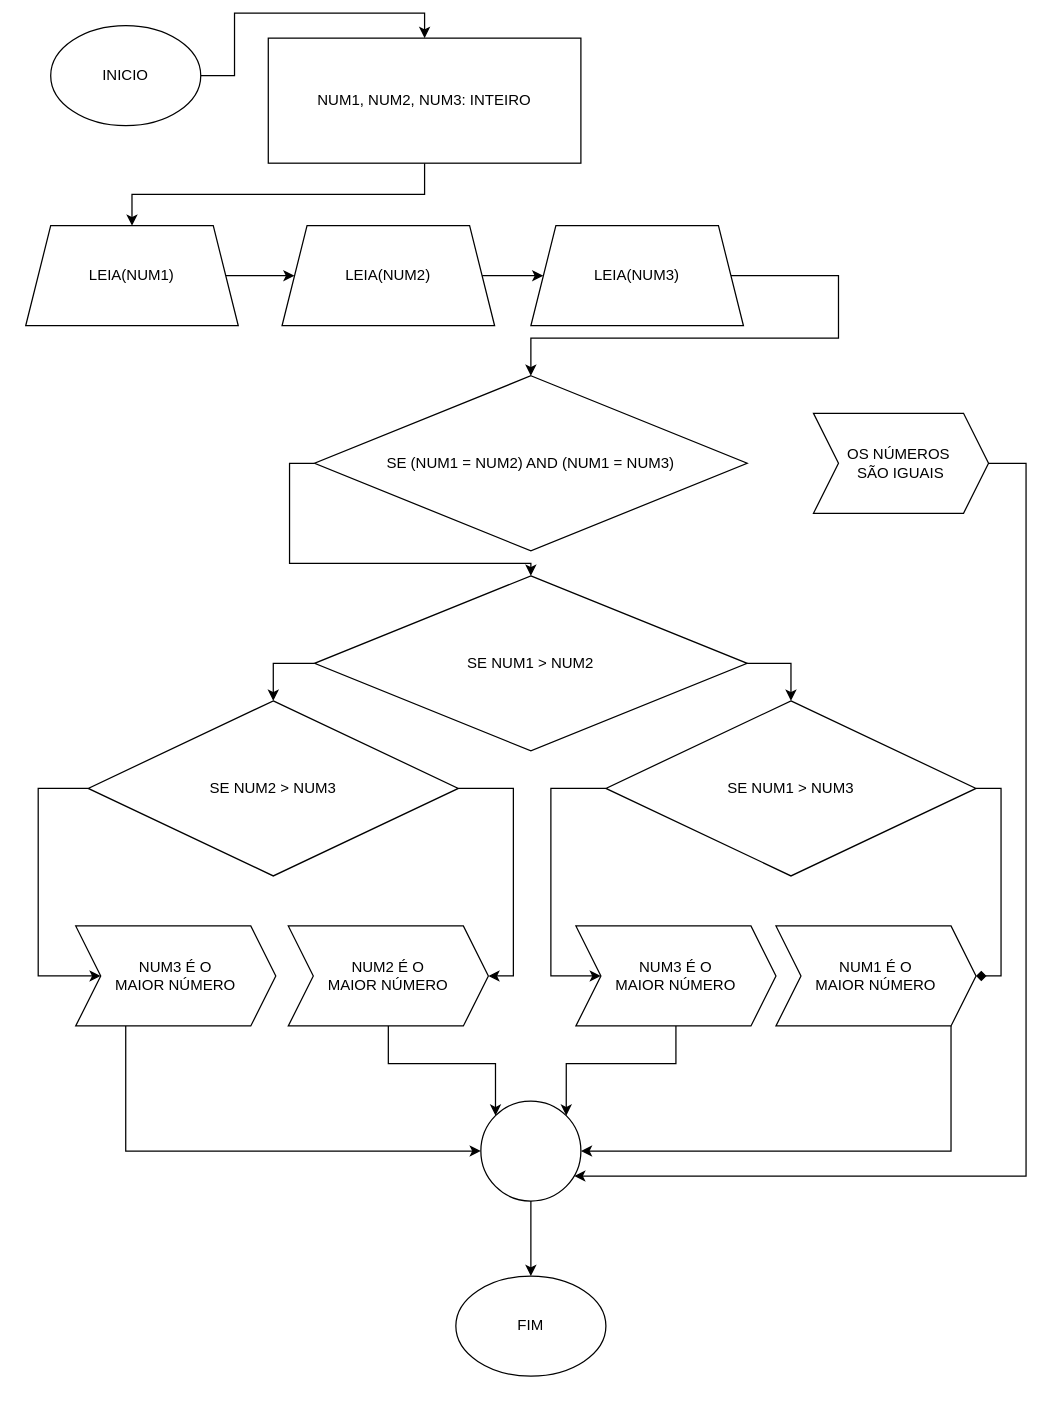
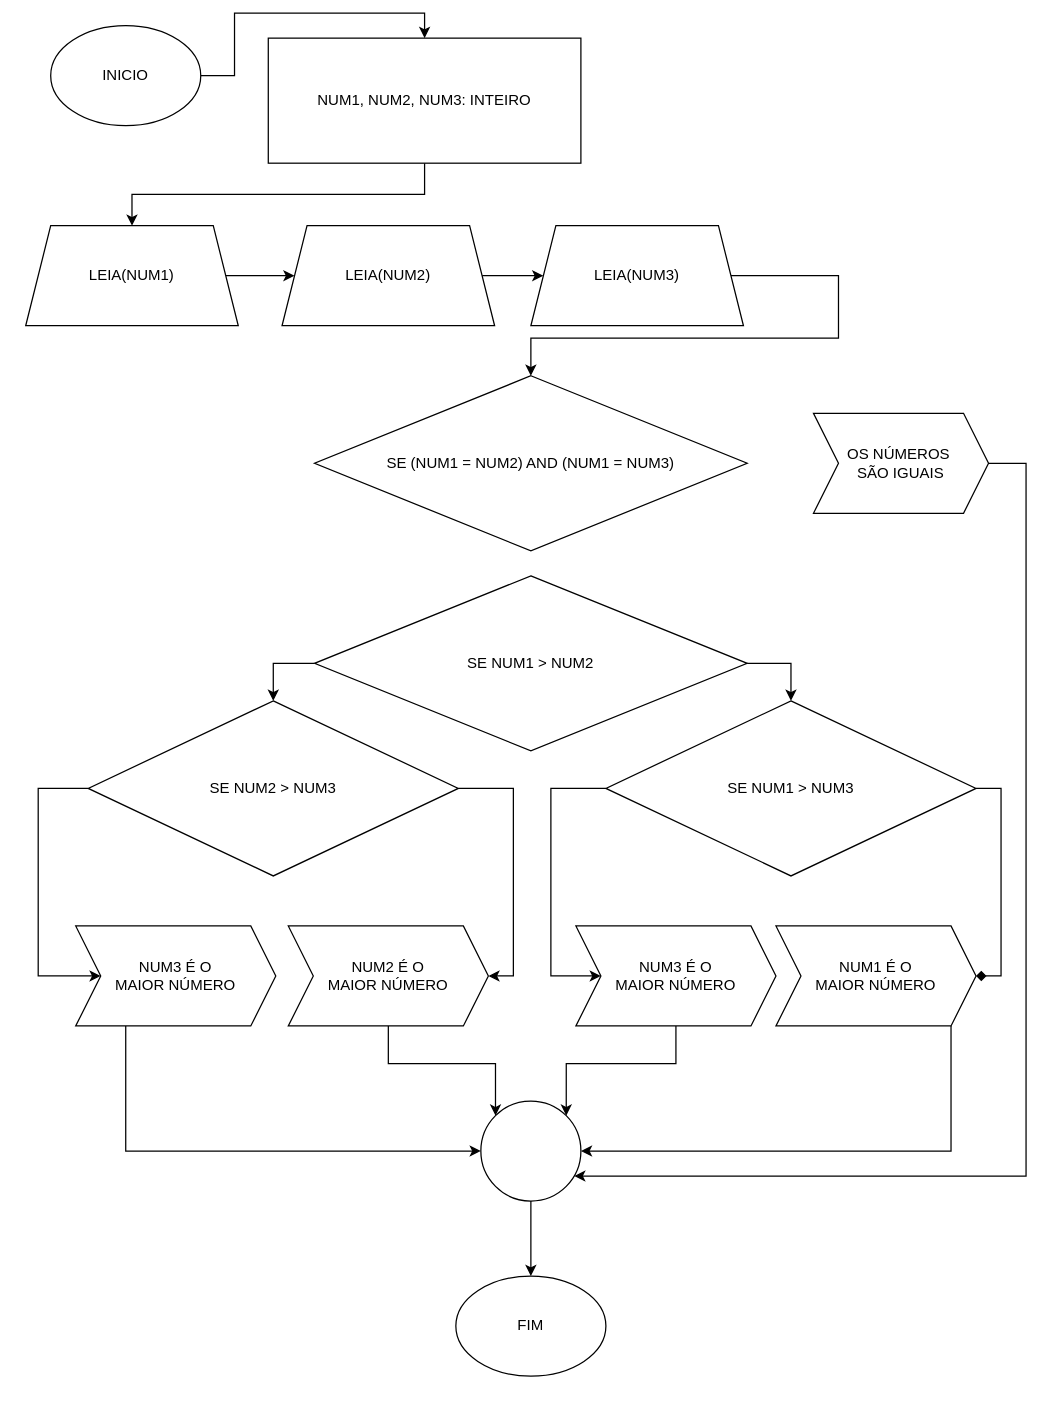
(349, 563) -> none
